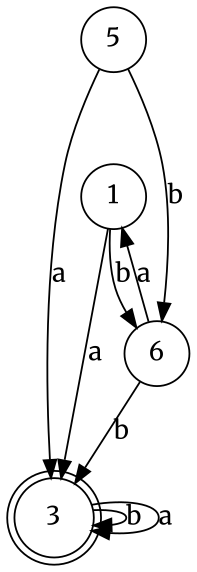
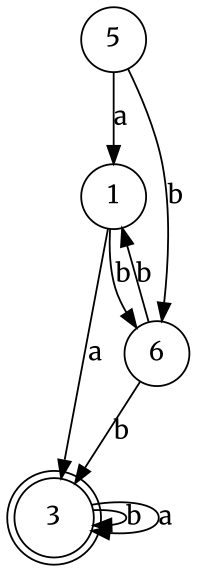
(52, 261) -> (114, 109)
(144, 275) -> (144, 275)
